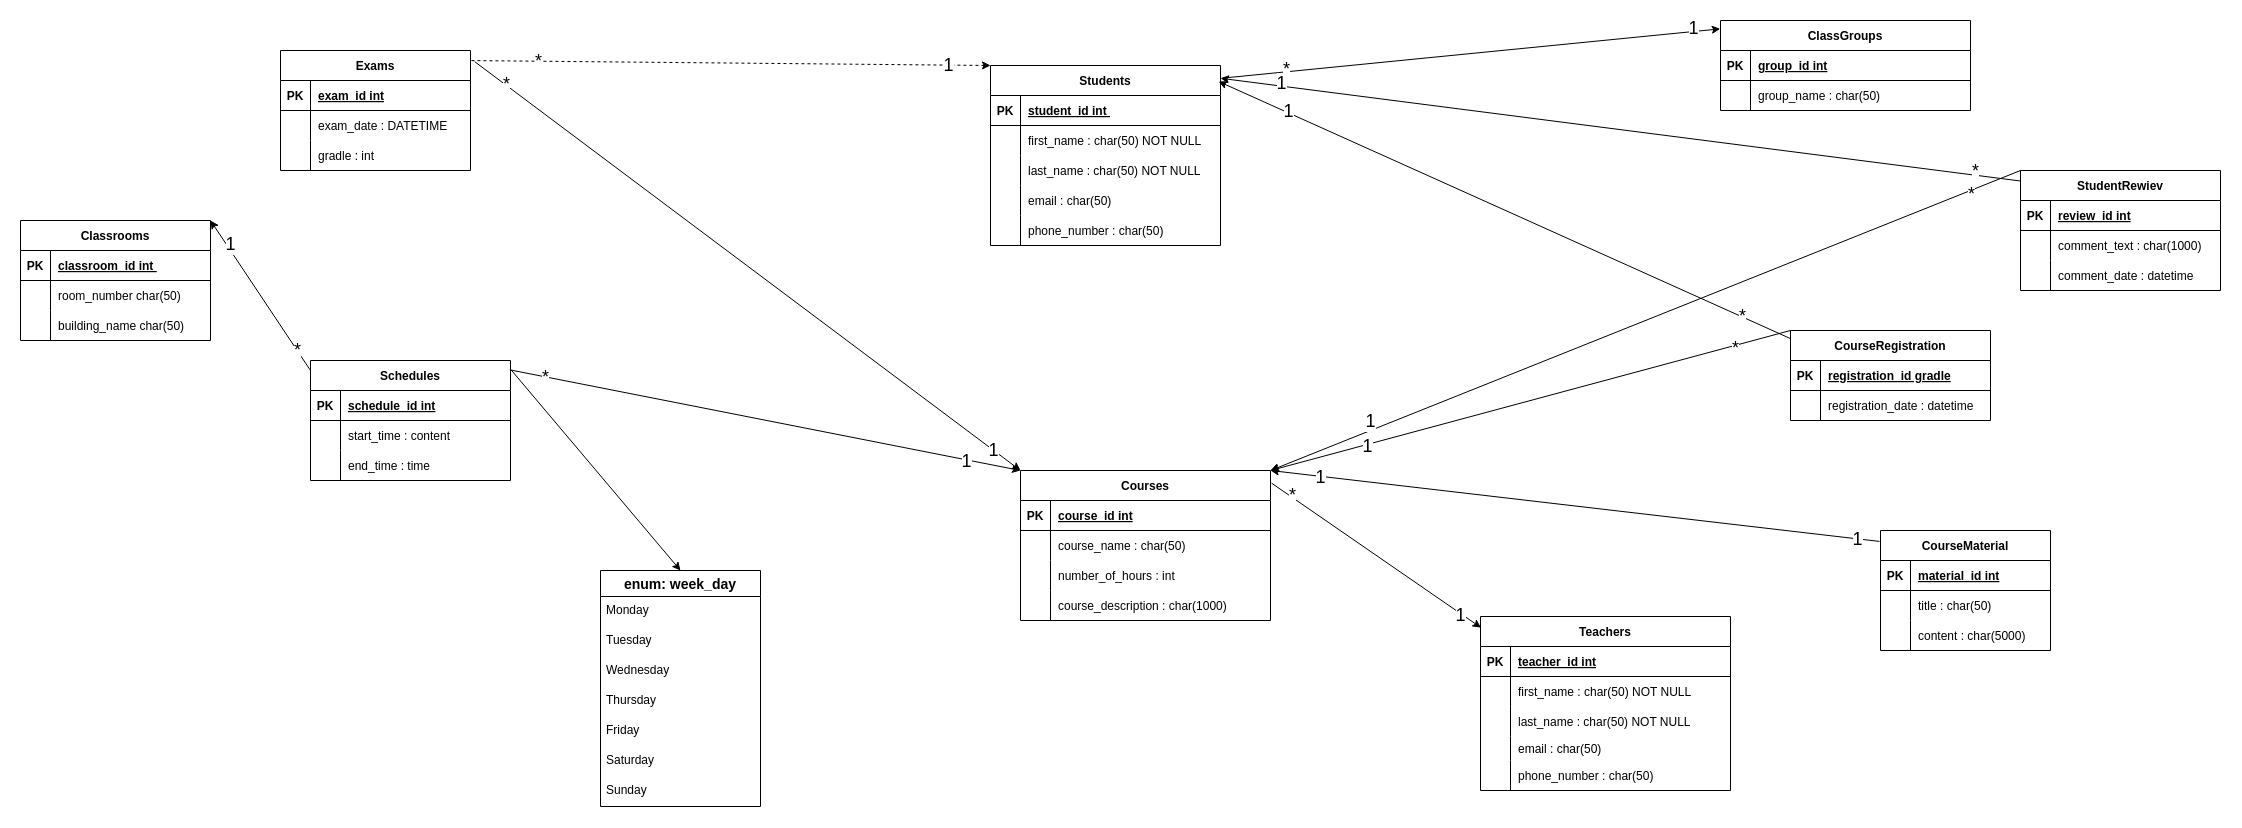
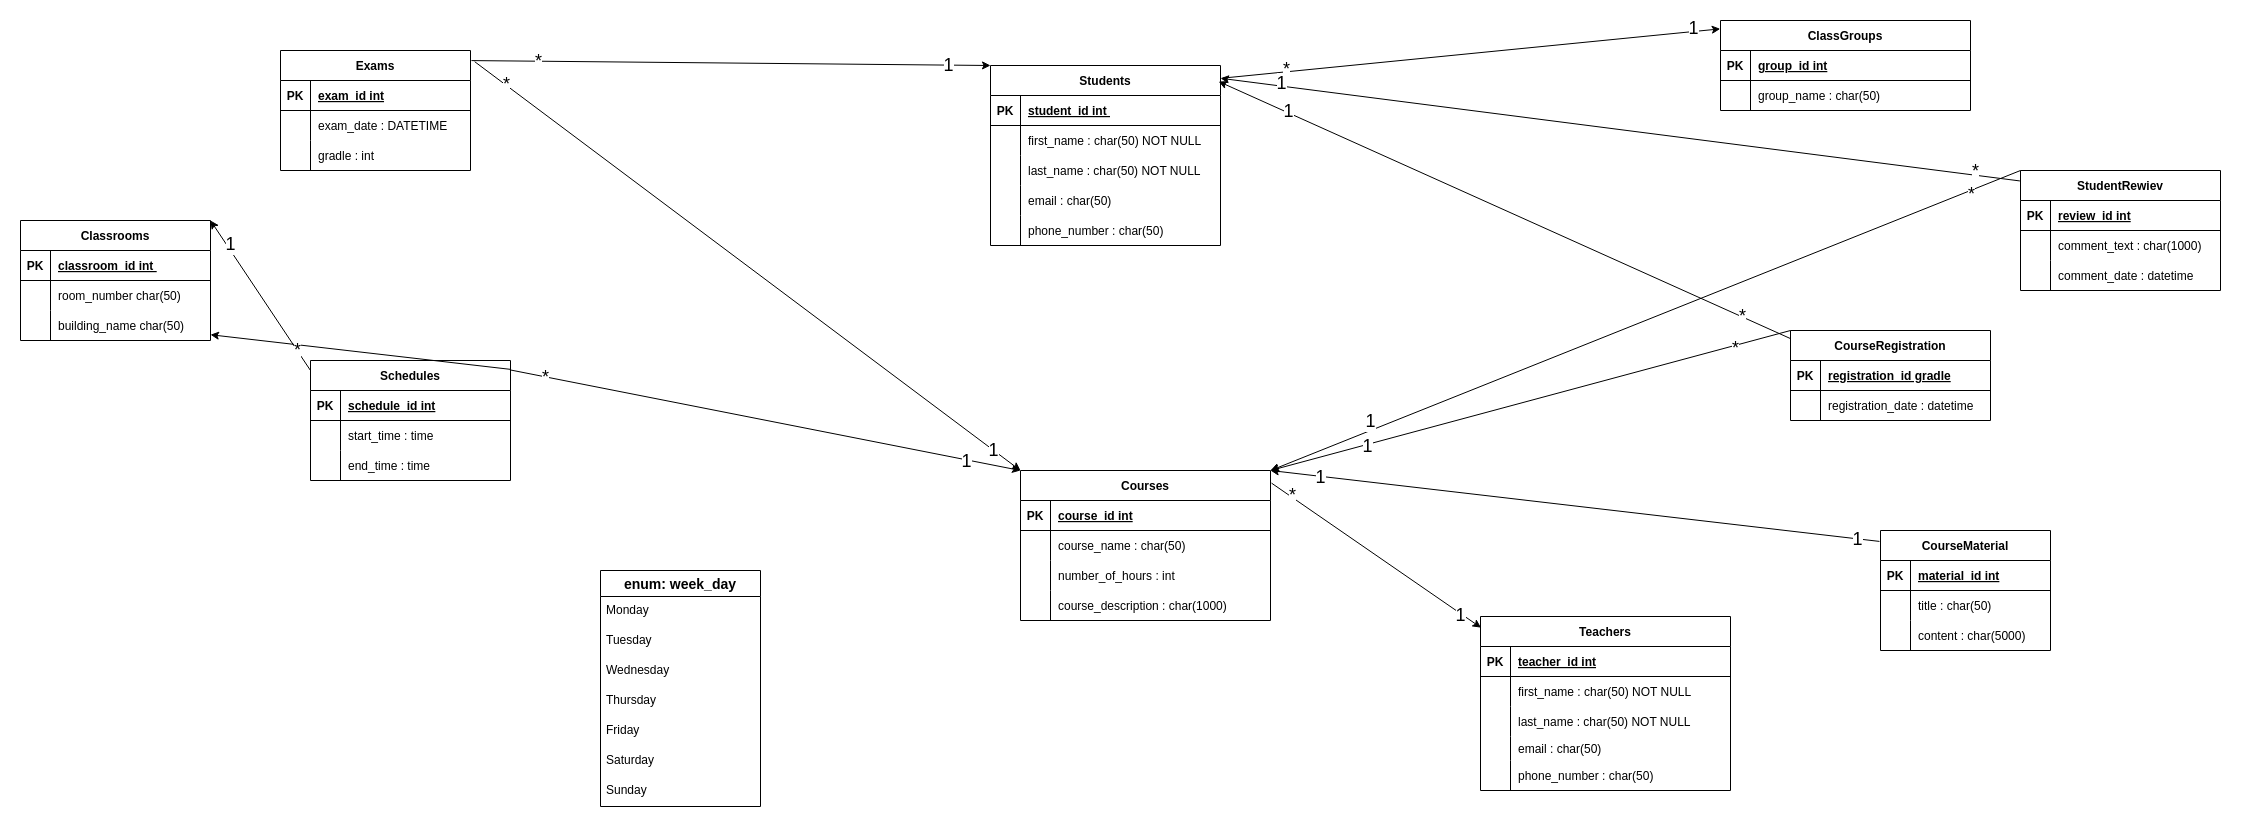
(742, 63) -> (742, 63)
(409, 436) -> (397, 436)
(594, 468) -> (403, 357)
